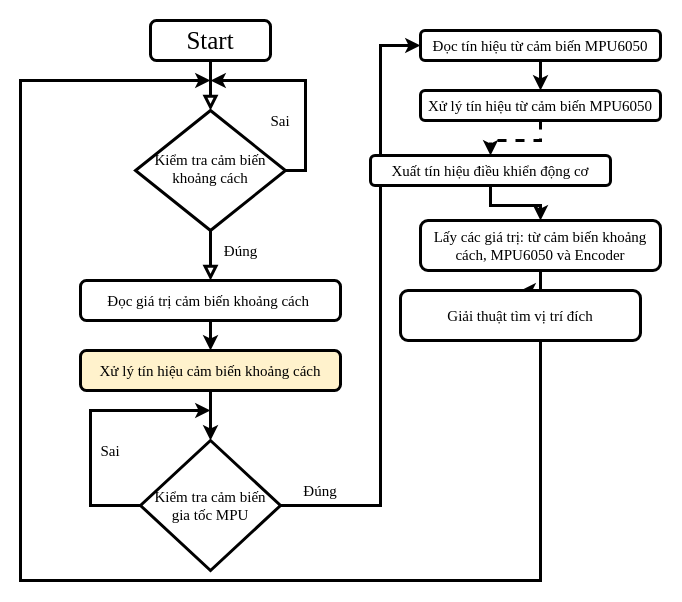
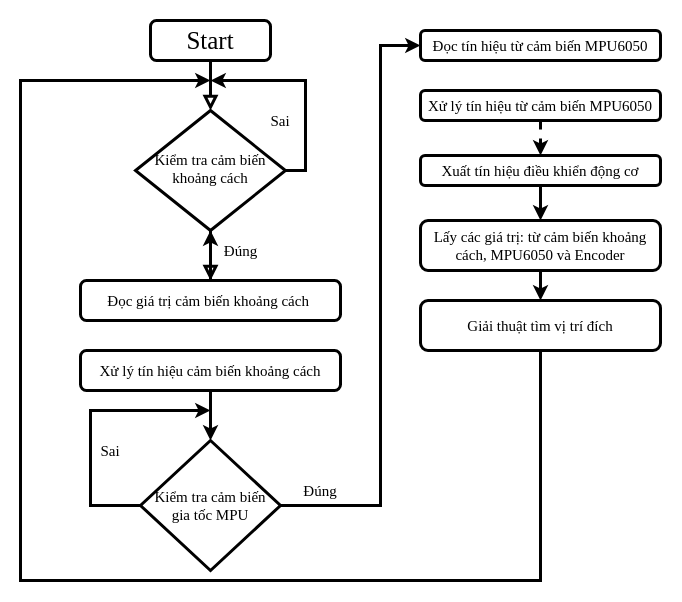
(541, 70) -> none
(491, 171) -> (541, 171)
(521, 316) -> (541, 326)
(211, 340) -> (211, 274)
(211, 371) -> (211, 371)
